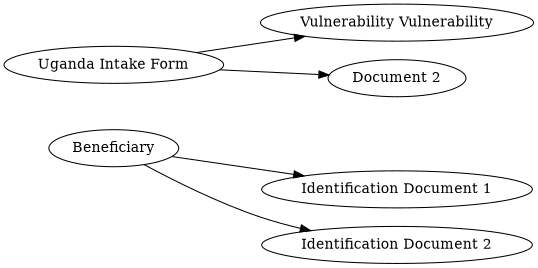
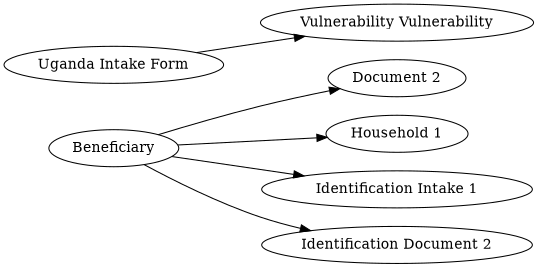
(269, 72) -> (243, 110)
none -> (397, 134)
(397, 189) -> (397, 189)
